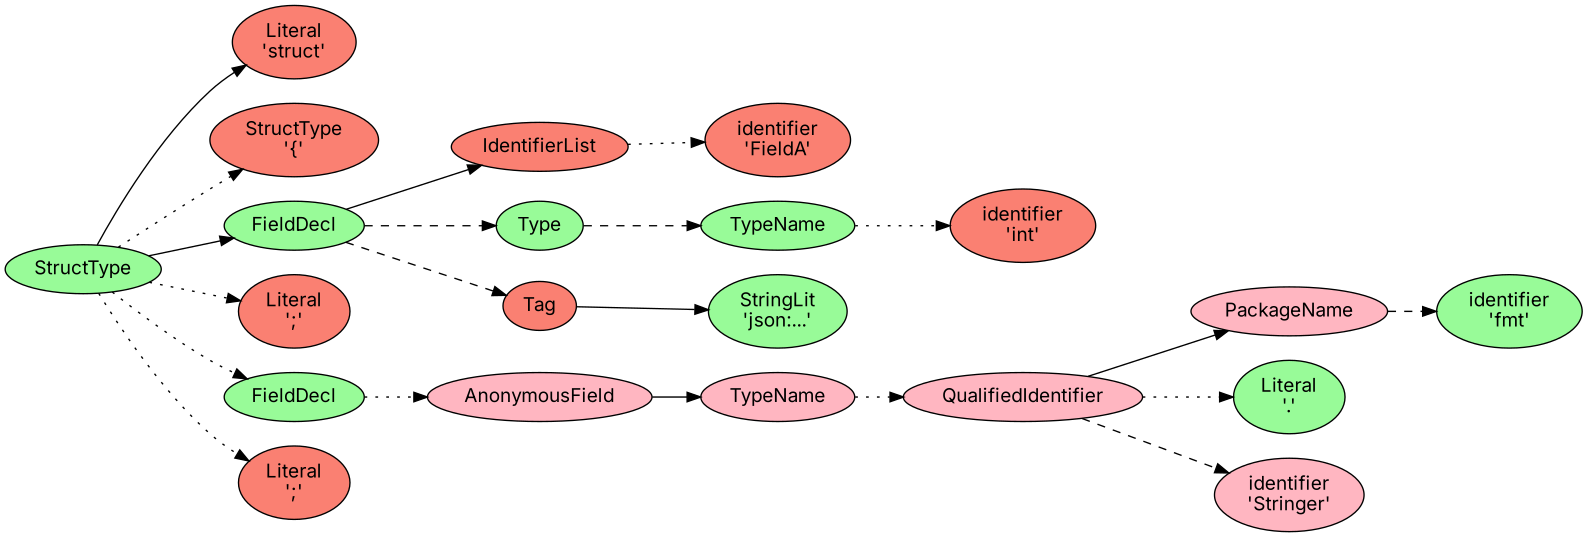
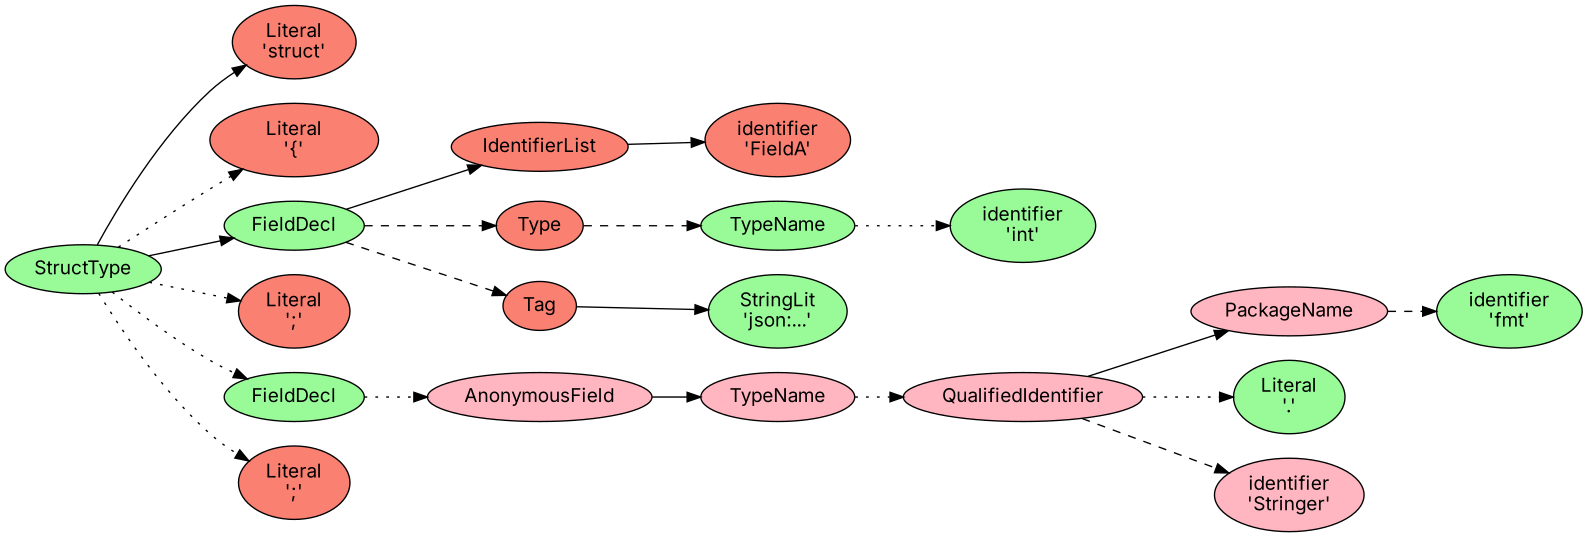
(294, 140) -> (294, 140)
(659, 143) -> (659, 143)
(540, 226) -> (540, 226)
(1023, 226) -> (1023, 226)
